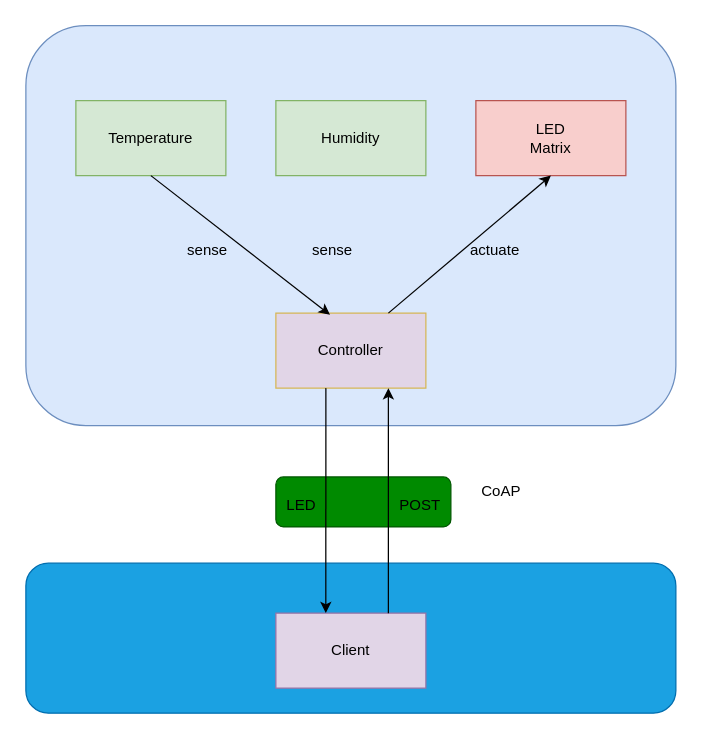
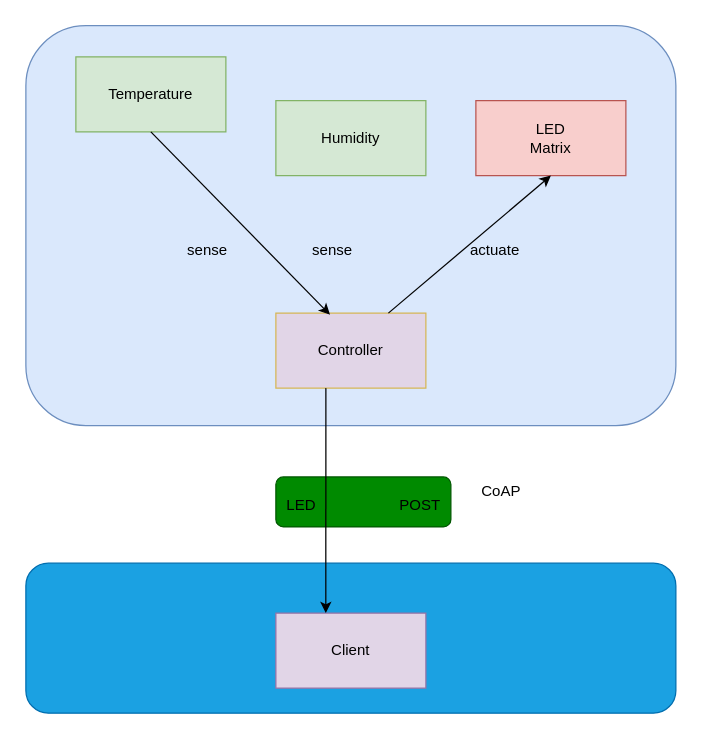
(151, 138) -> (151, 94)
(388, 505) -> none
